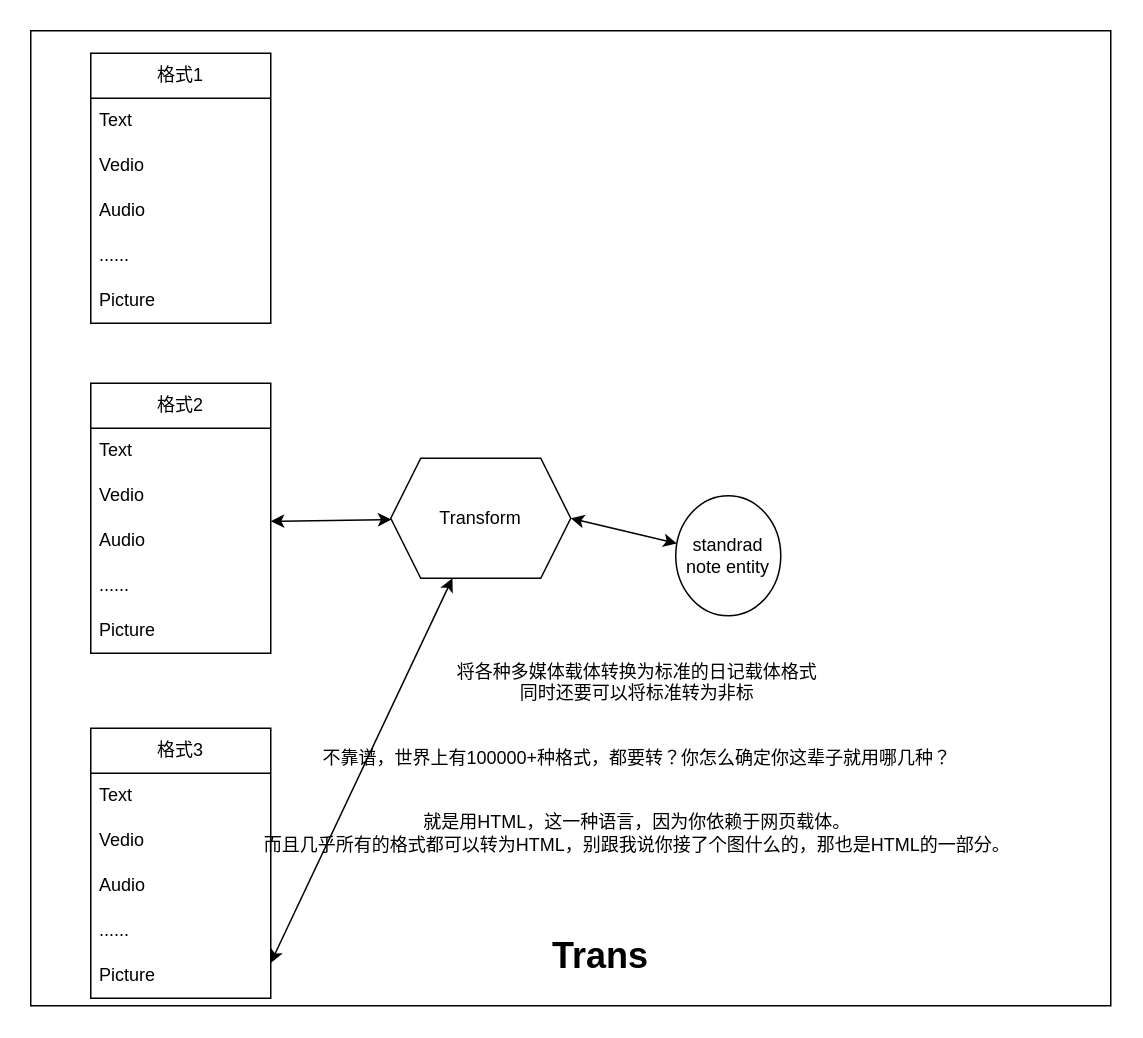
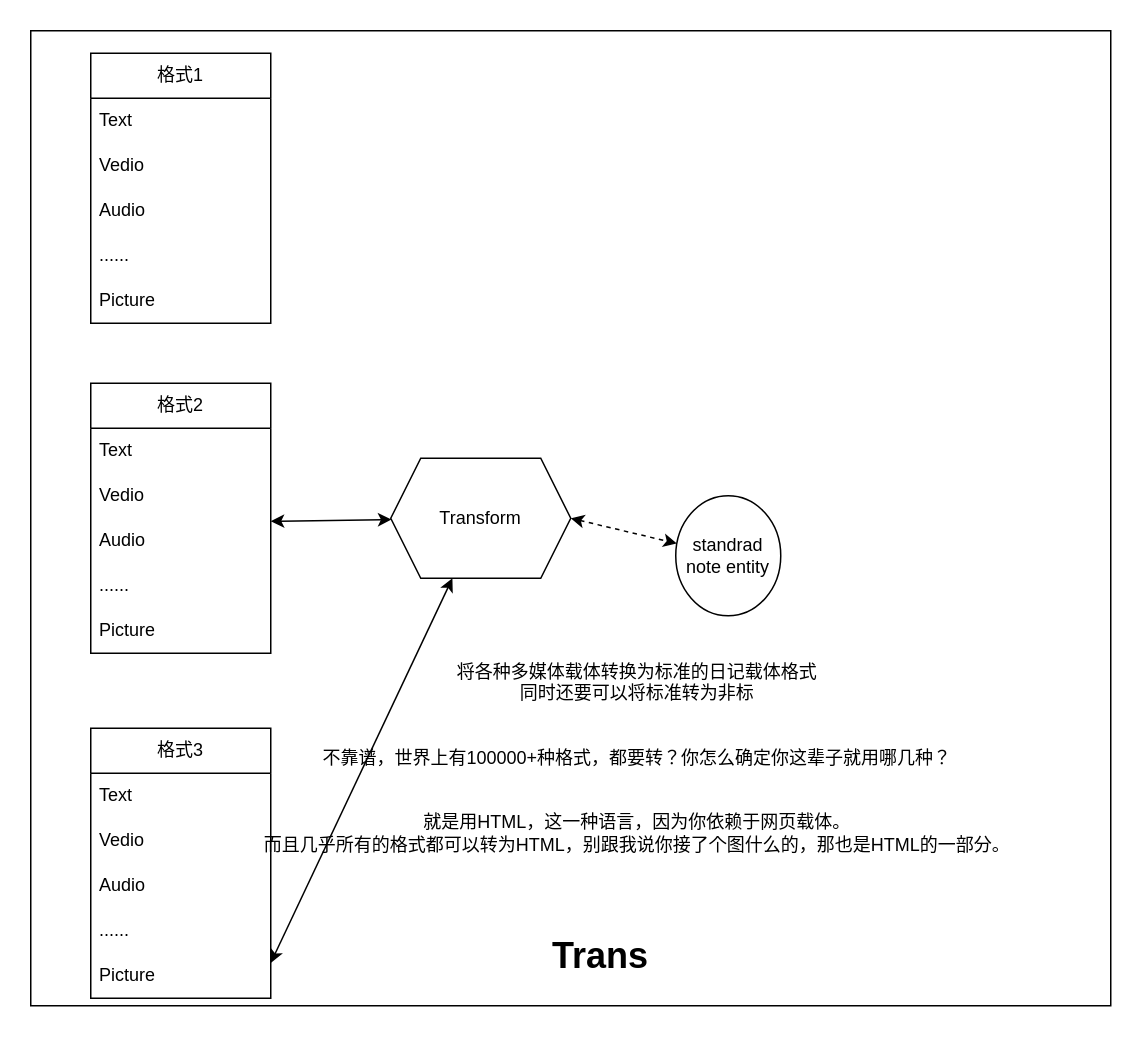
(624, 531) -> (624, 531)
